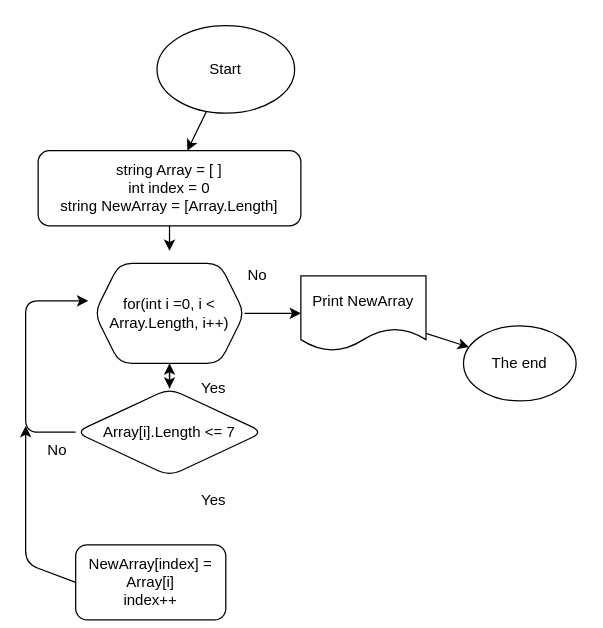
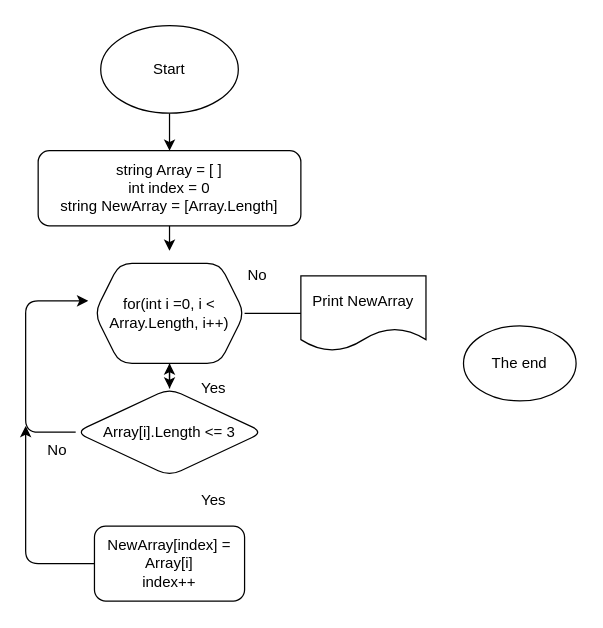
(226, 69) -> (169, 69)
(291, 313) -> (294, 313)
(443, 339) -> none
(169, 432) -> (169, 432)
(151, 582) -> (169, 563)
